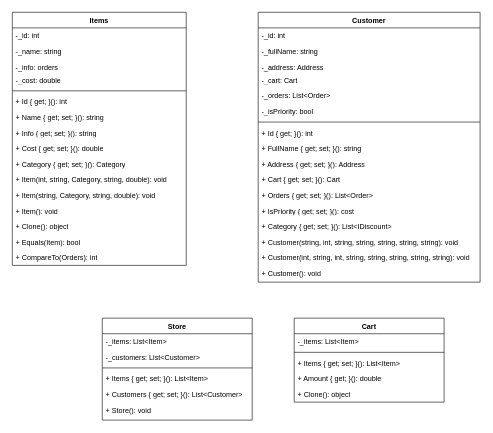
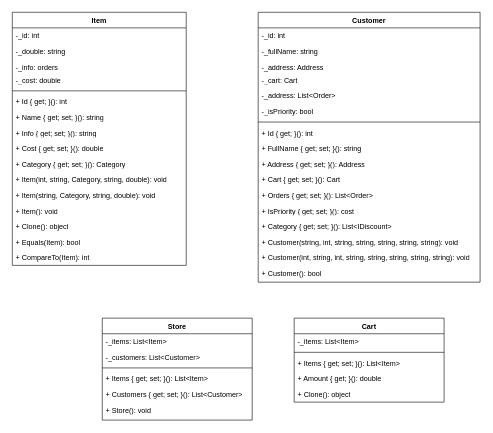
(99, 20) -> (99, 20)
(41, 52) -> (44, 52)
(301, 96) -> (303, 96)
(61, 258) -> (57, 258)
(294, 274) -> (294, 274)
